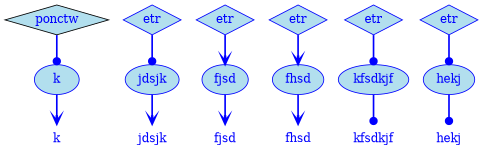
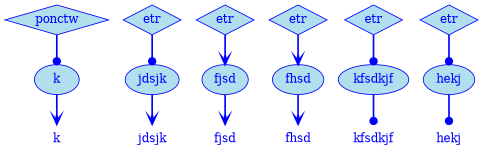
(57, 20) -> (57, 20)
